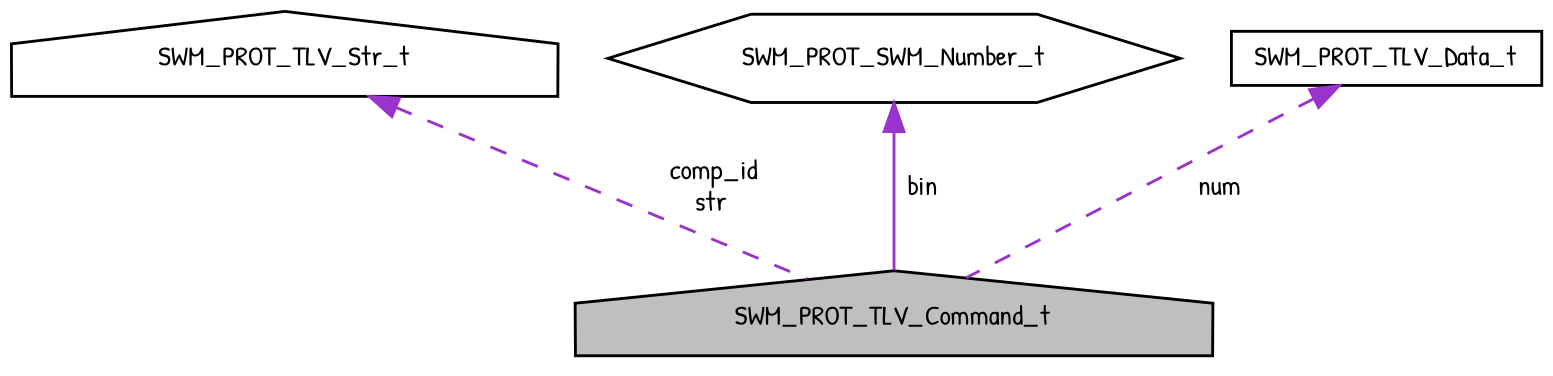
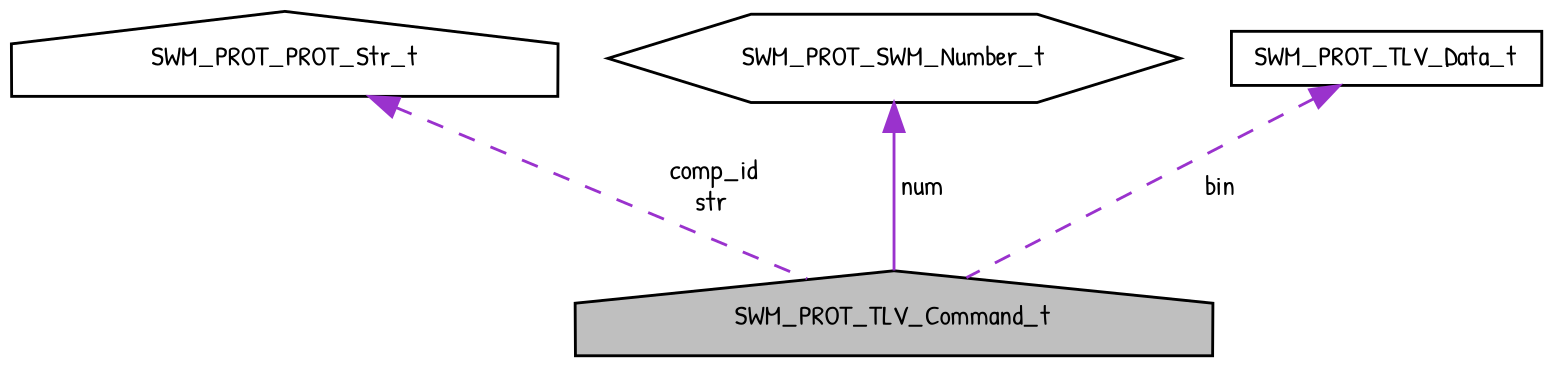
(285, 58) -> (285, 58)
(920, 188) -> (920, 188)
(1217, 188) -> (1217, 188)
